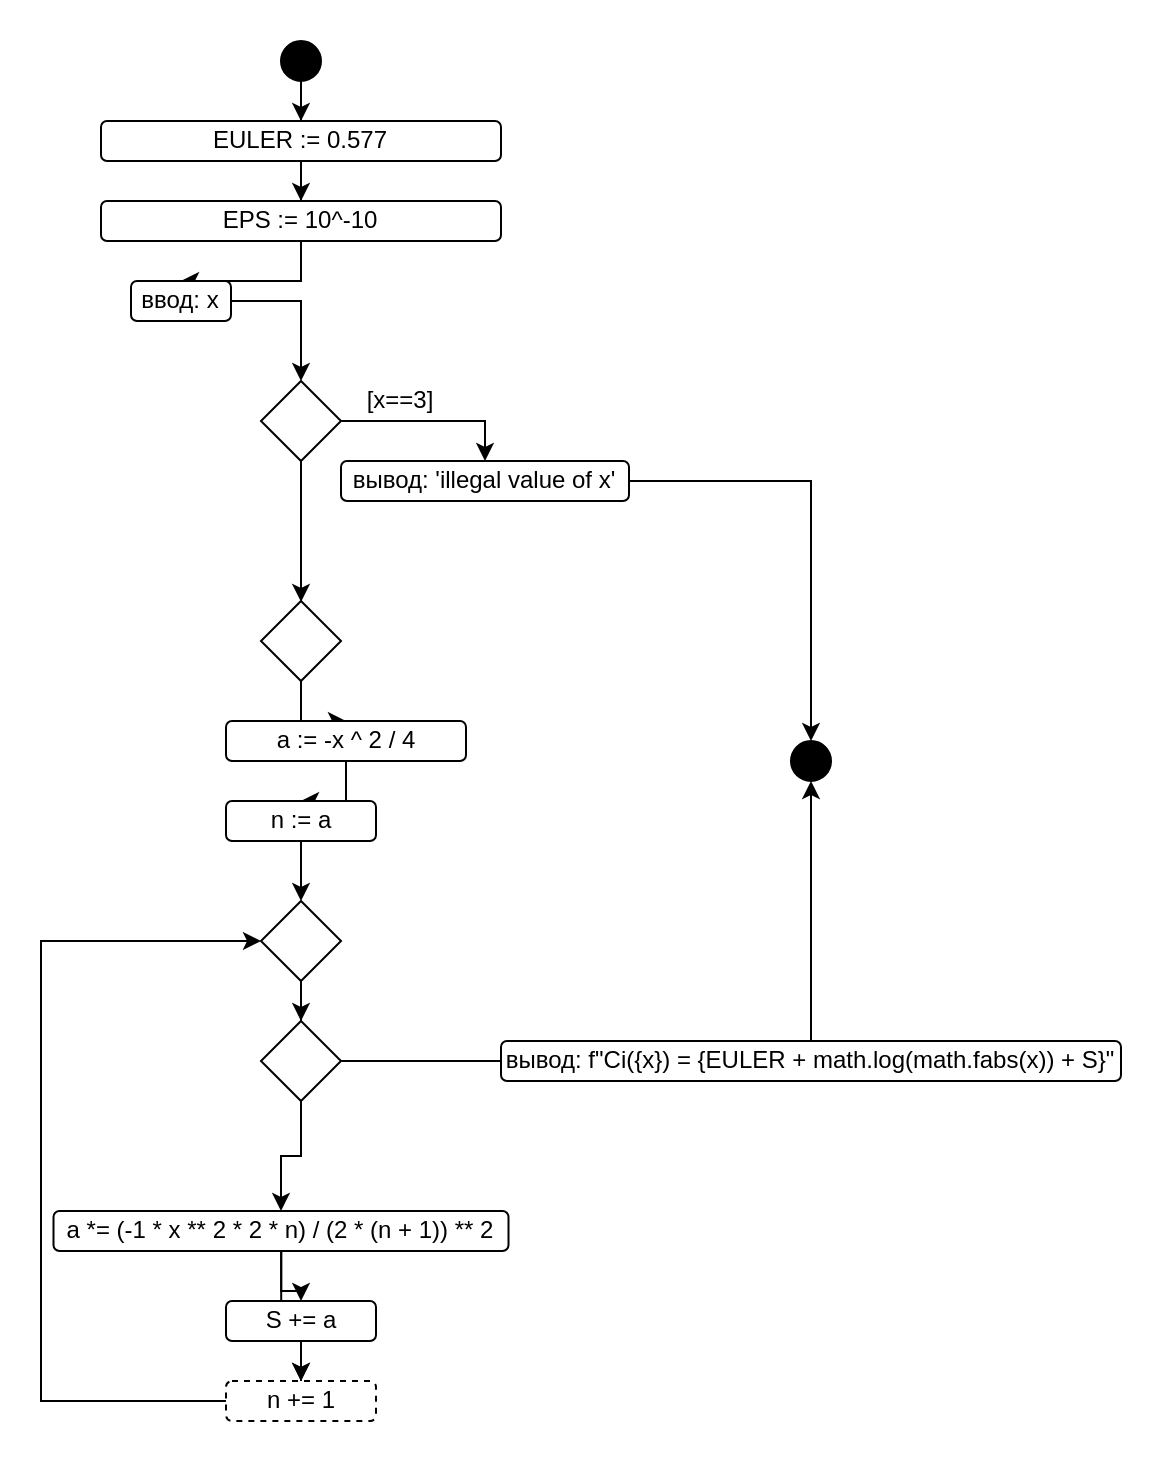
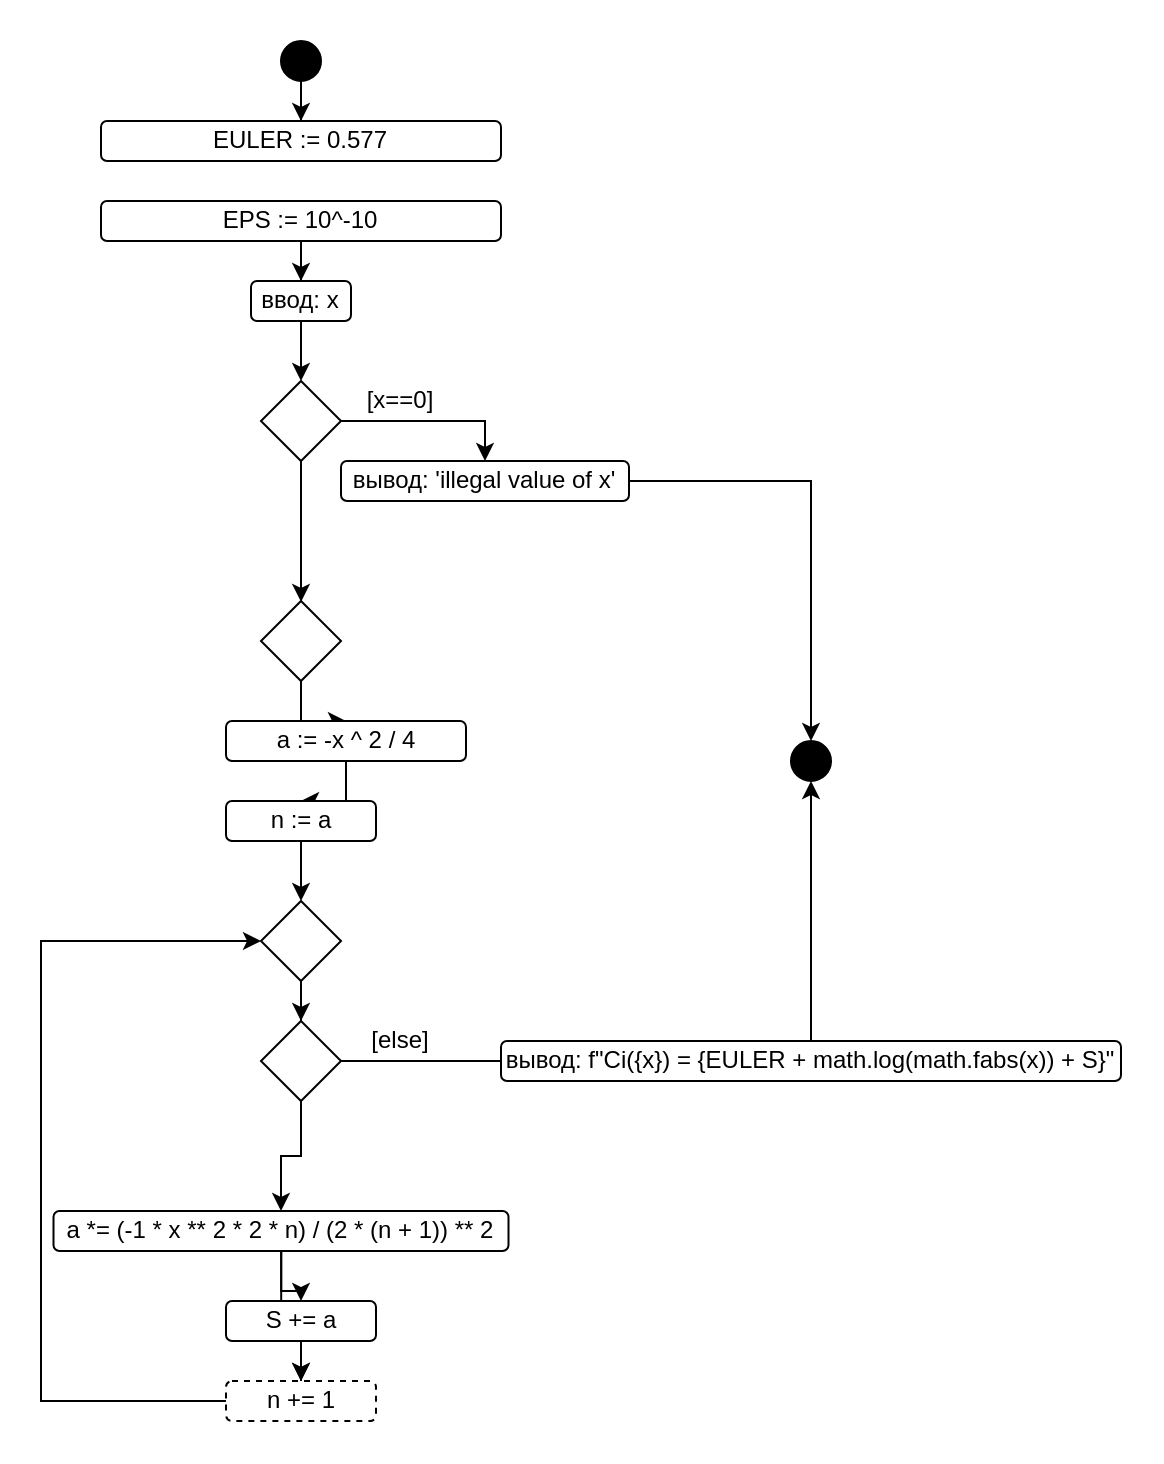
(301, 188) -> none
(181, 301) -> (301, 301)
(401, 401) -> (401, 401)
none -> (401, 1041)
